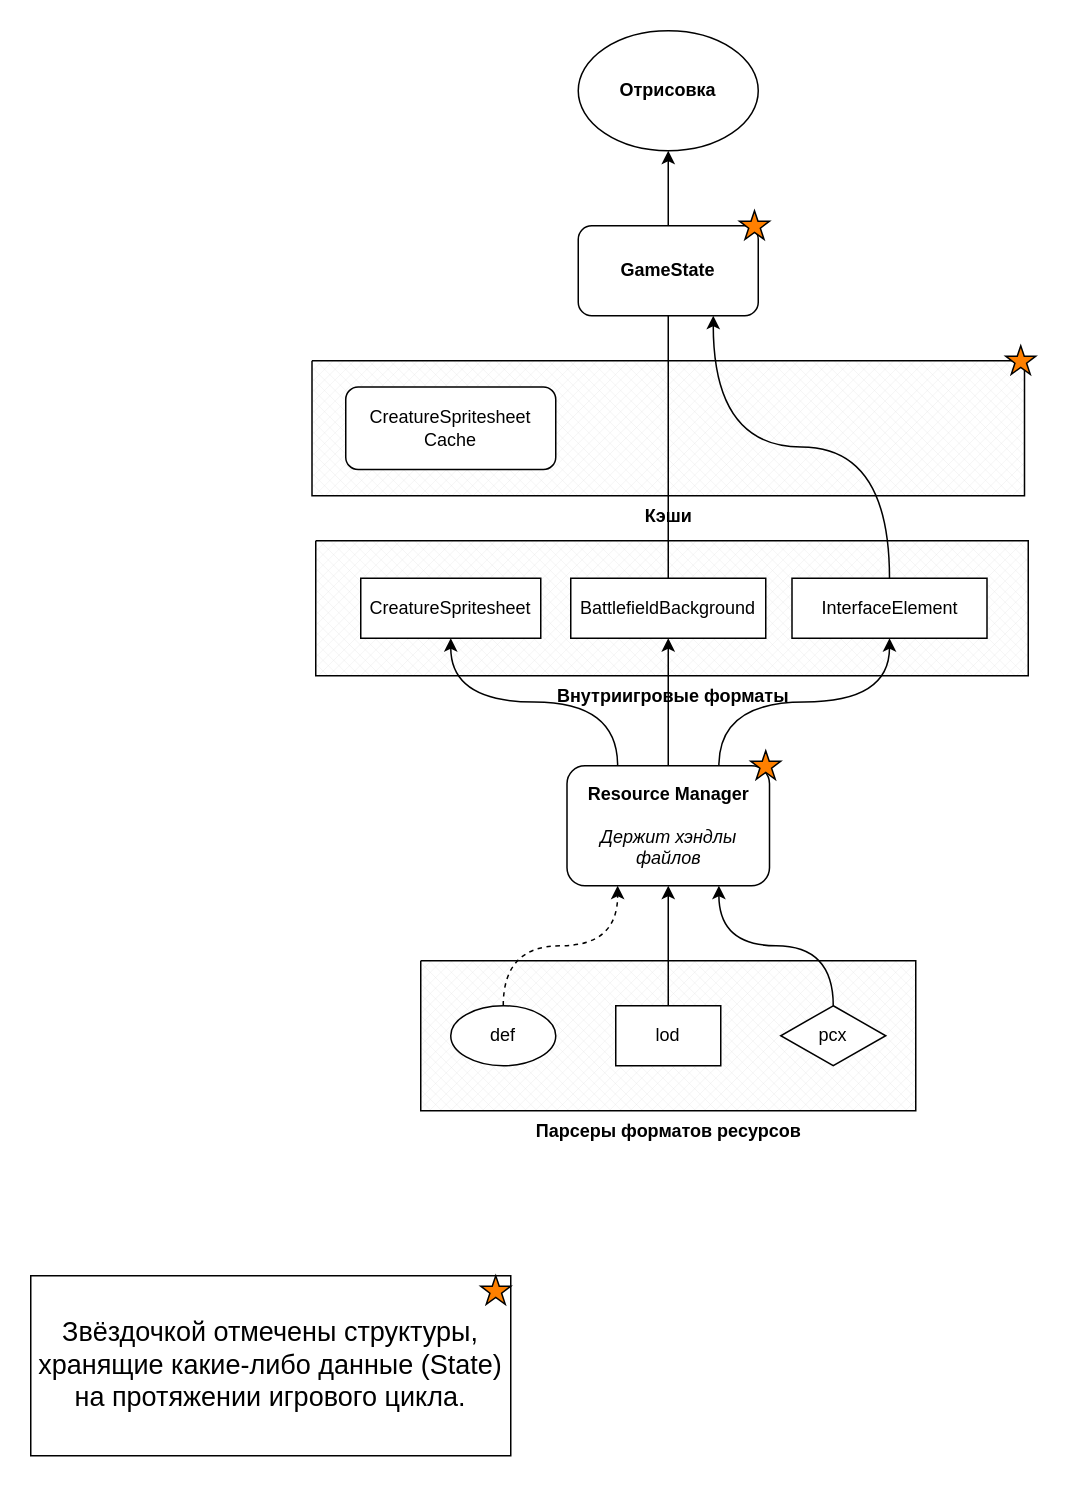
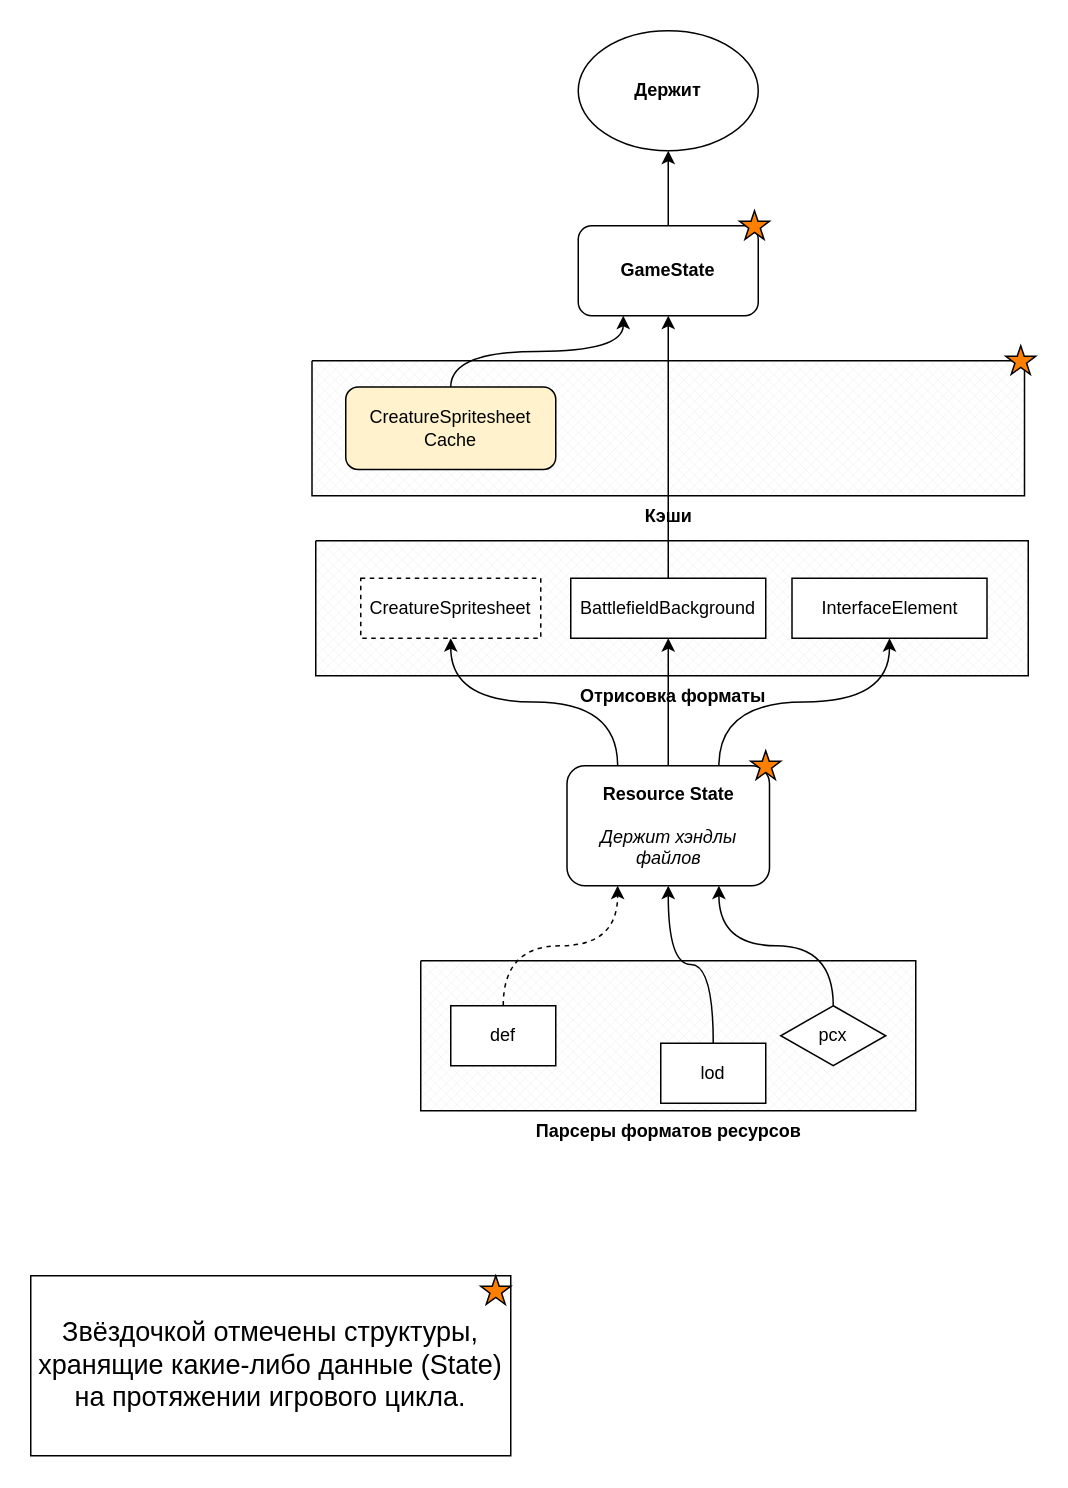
(668, 91) -> (668, 91)
(668, 322) -> (668, 327)
none -> (551, 351)
(451, 428) -> (451, 428)
(878, 502) -> none
(451, 608) -> (451, 608)
(674, 697) -> (674, 697)
(669, 826) -> (669, 826)
(503, 1036) -> (503, 1036)
(668, 1036) -> (713, 1073)
